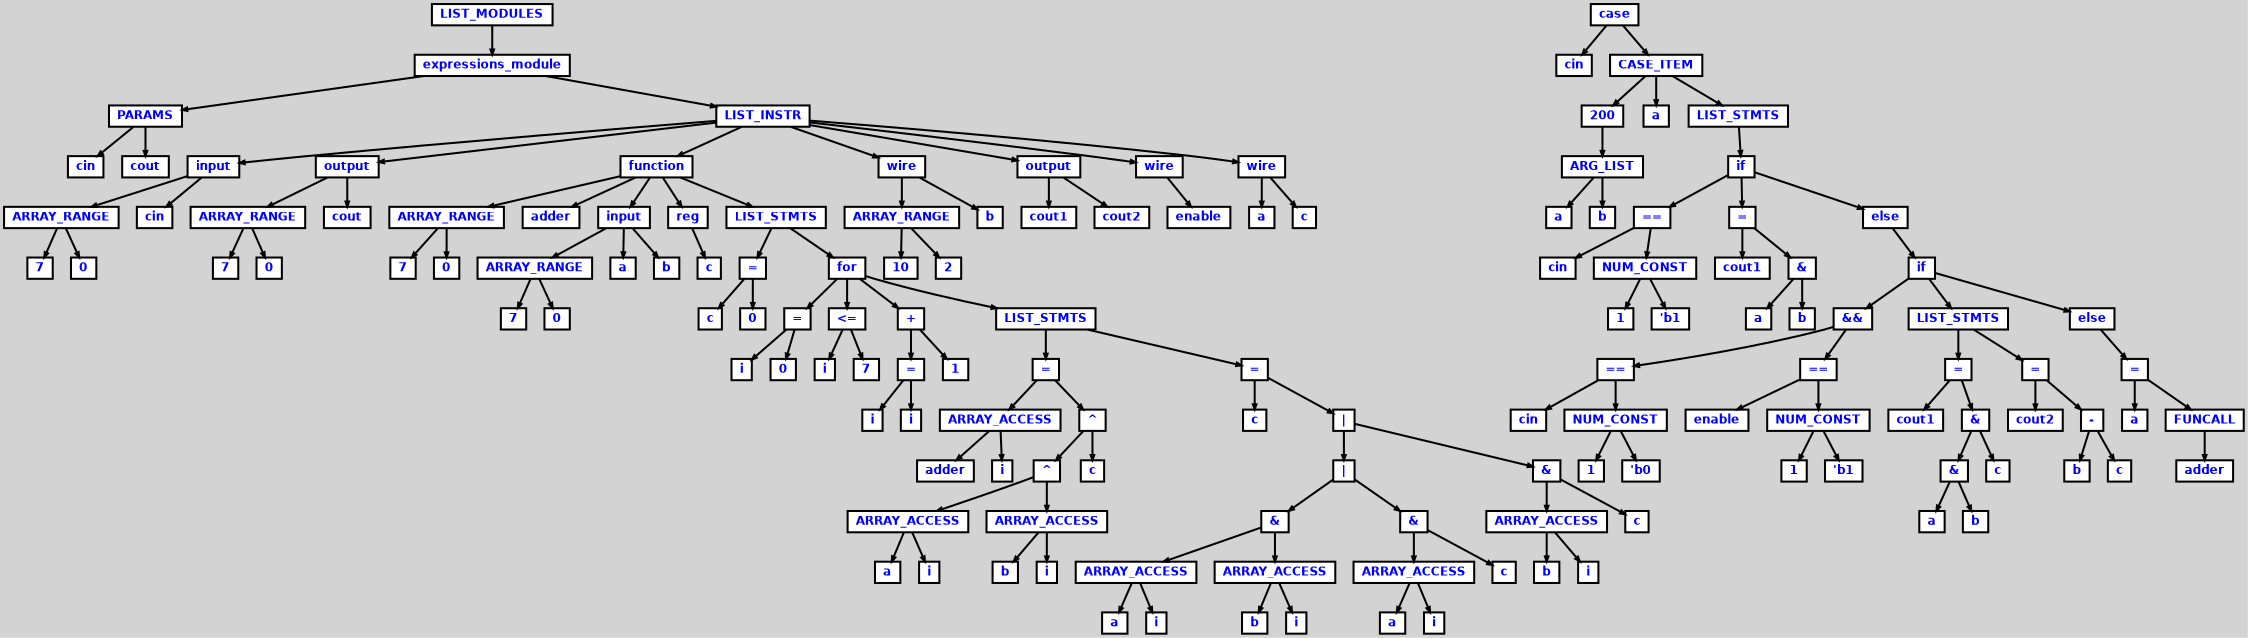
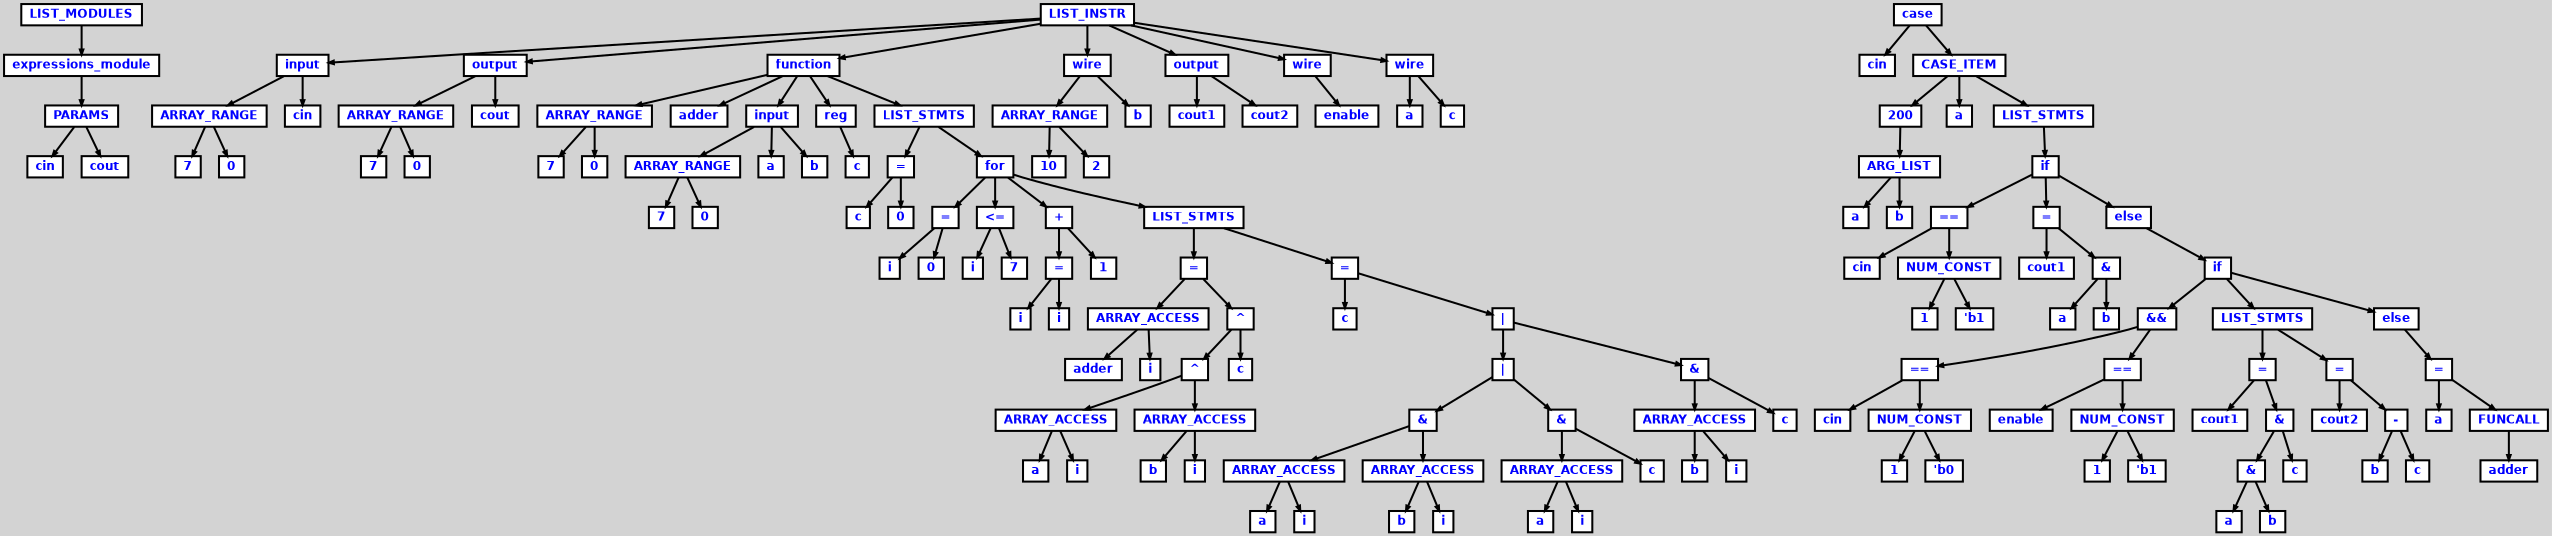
(628, 91) -> none
